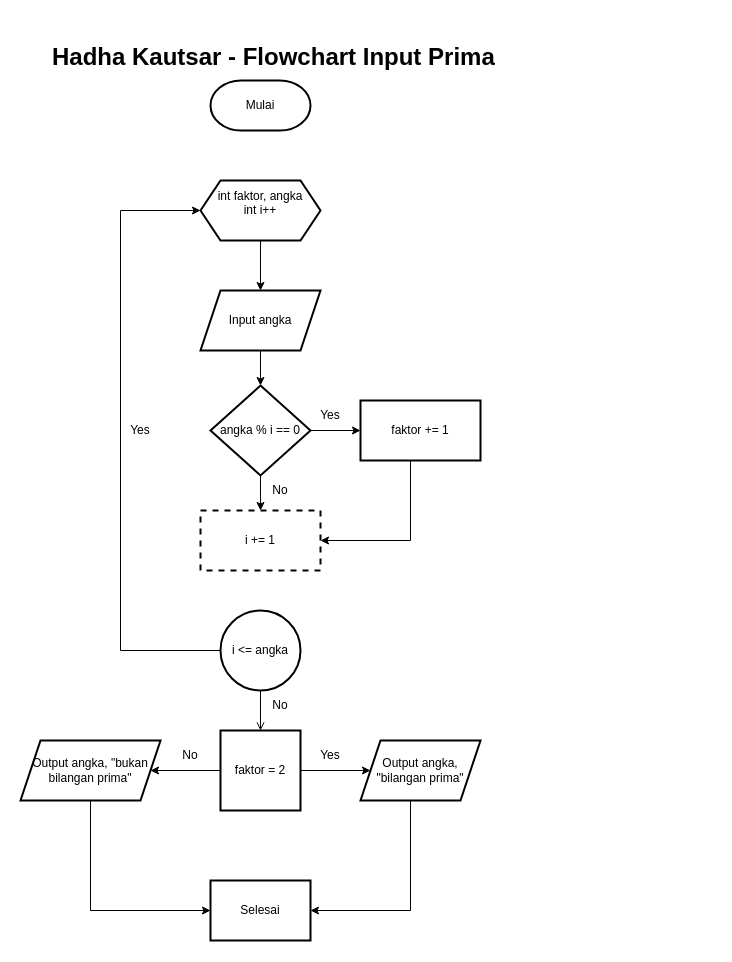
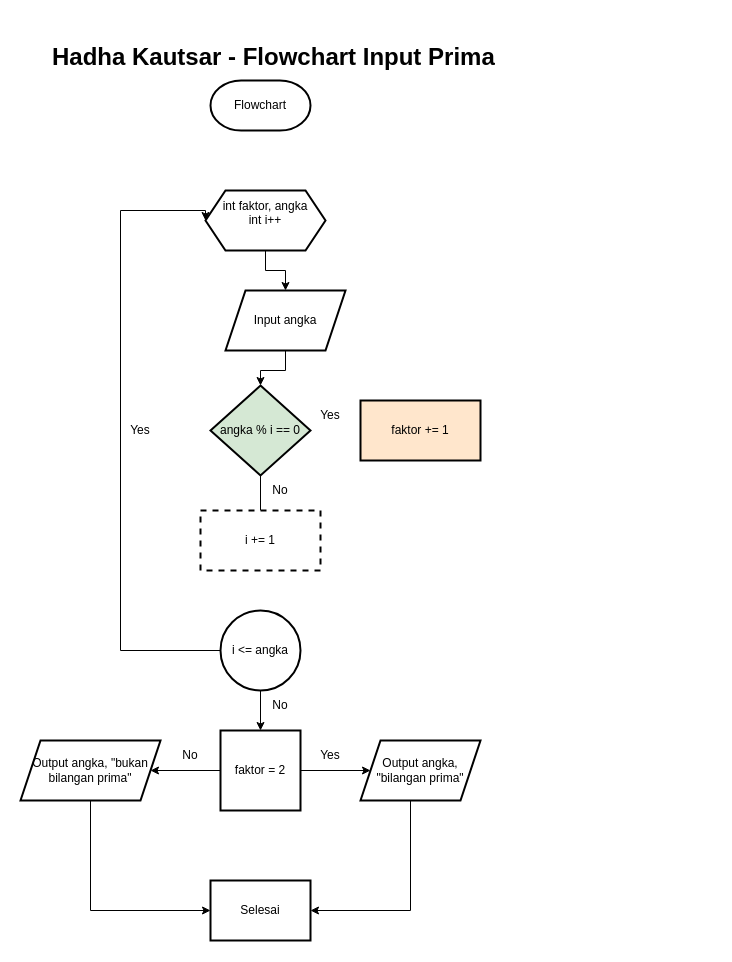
(261, 106) -> (261, 106)
(261, 211) -> (266, 221)
(261, 321) -> (286, 321)
(261, 431) -> (261, 431)
(332, 431) -> none
(421, 431) -> (421, 431)
(261, 502) -> (261, 505)
(409, 541) -> none
(261, 724) -> (261, 722)
